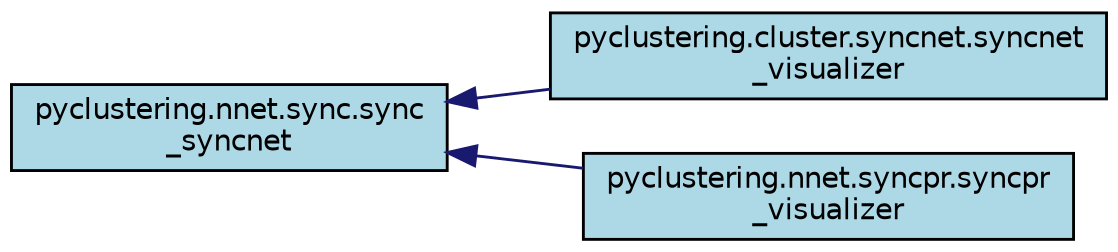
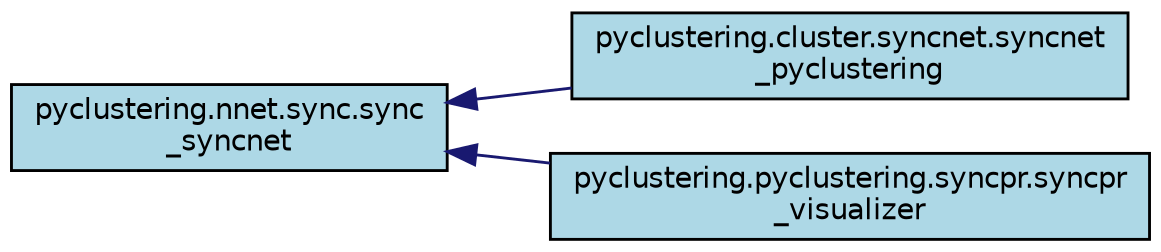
(828, 56) -> (850, 56)
(828, 196) -> (850, 196)
